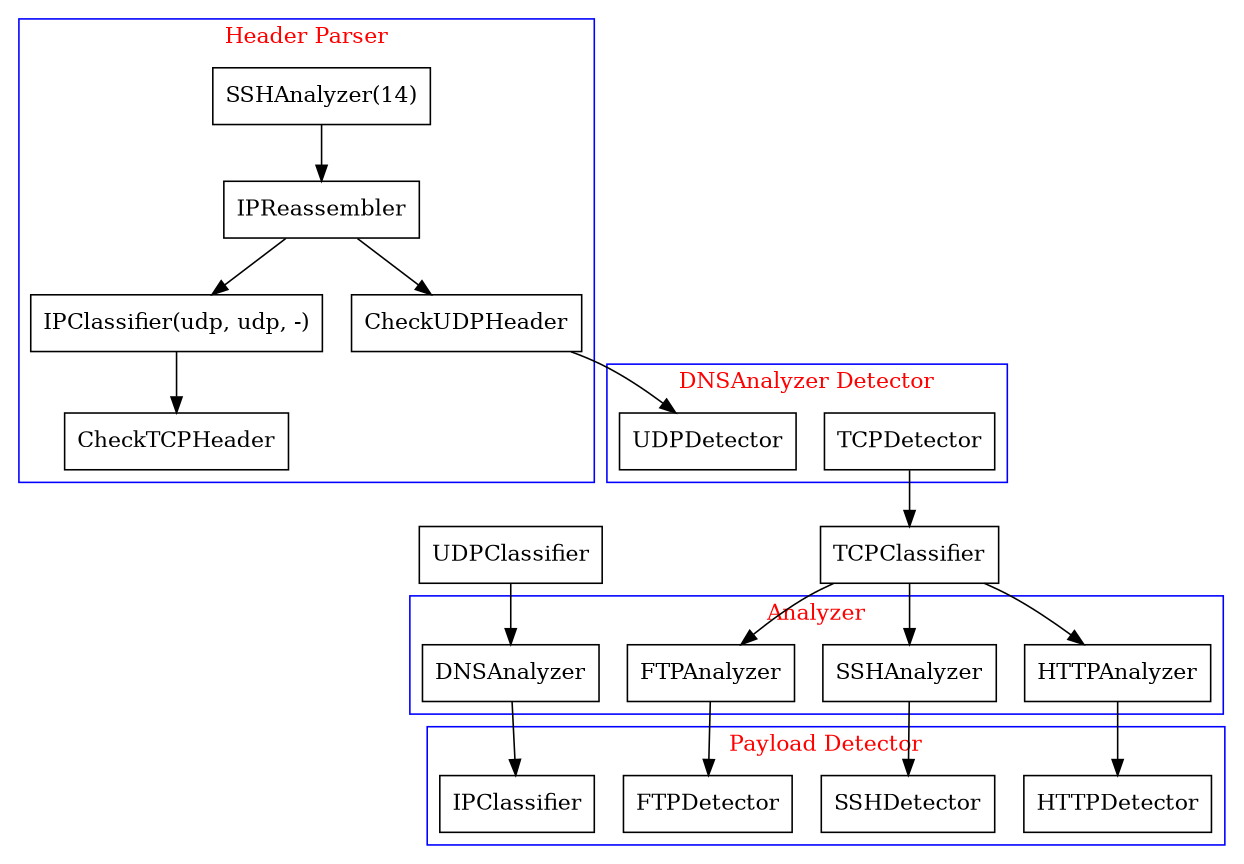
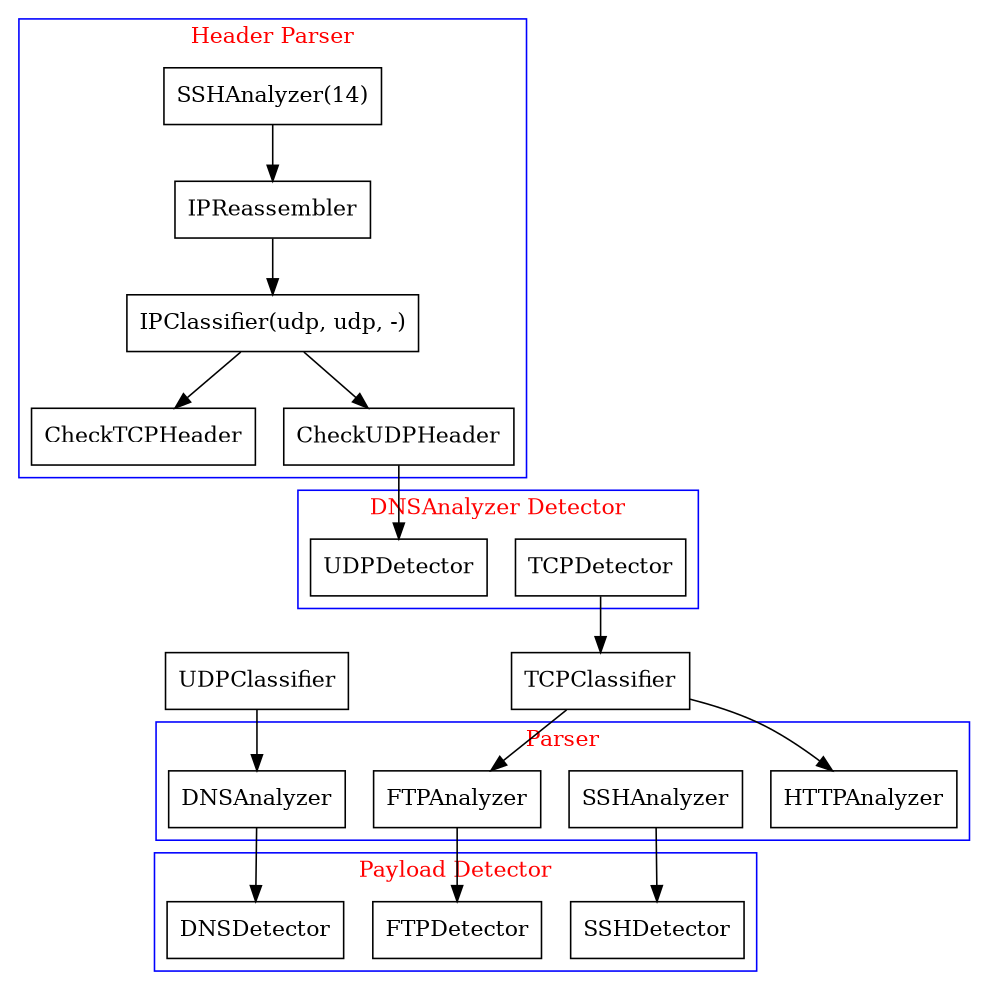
(388, 262) -> (330, 375)
(910, 606) -> none
(817, 614) -> (563, 740)
(517, 804) -> (255, 930)
(1118, 804) -> none
